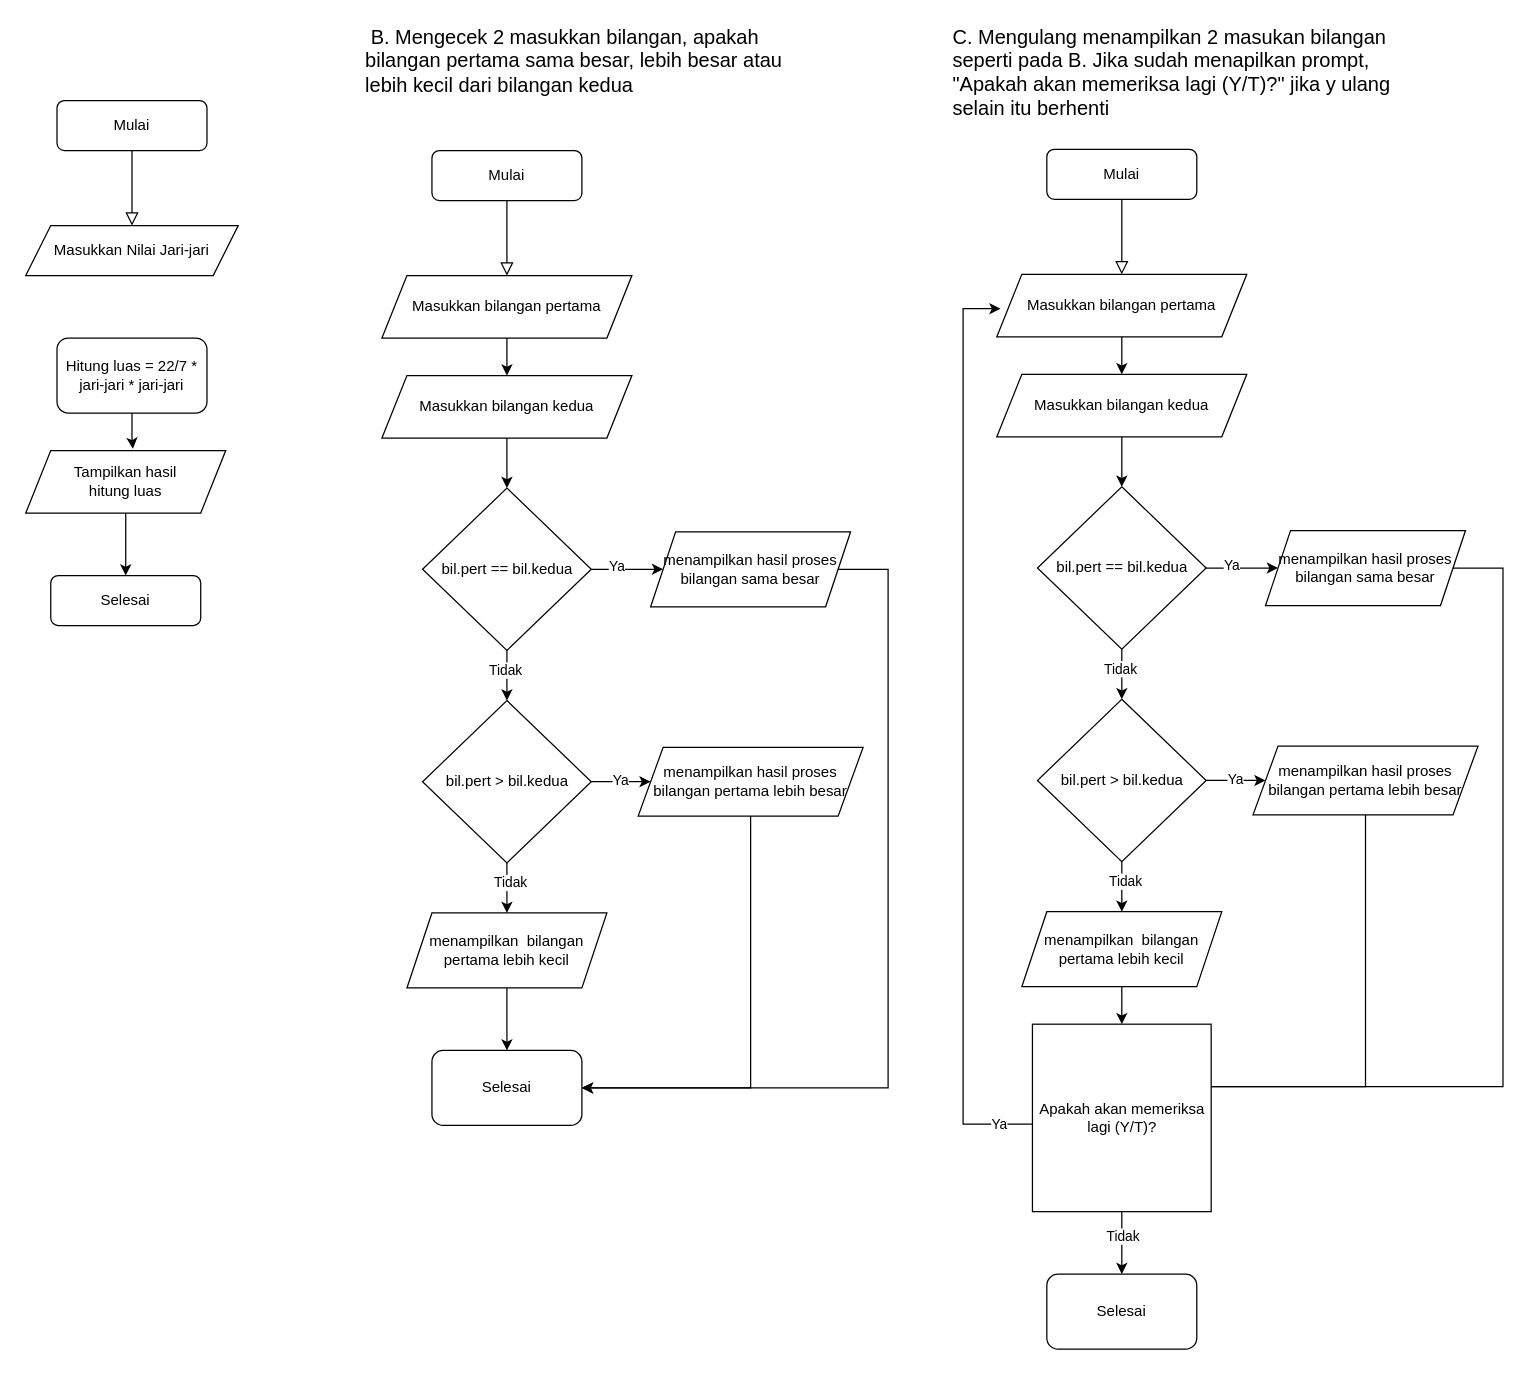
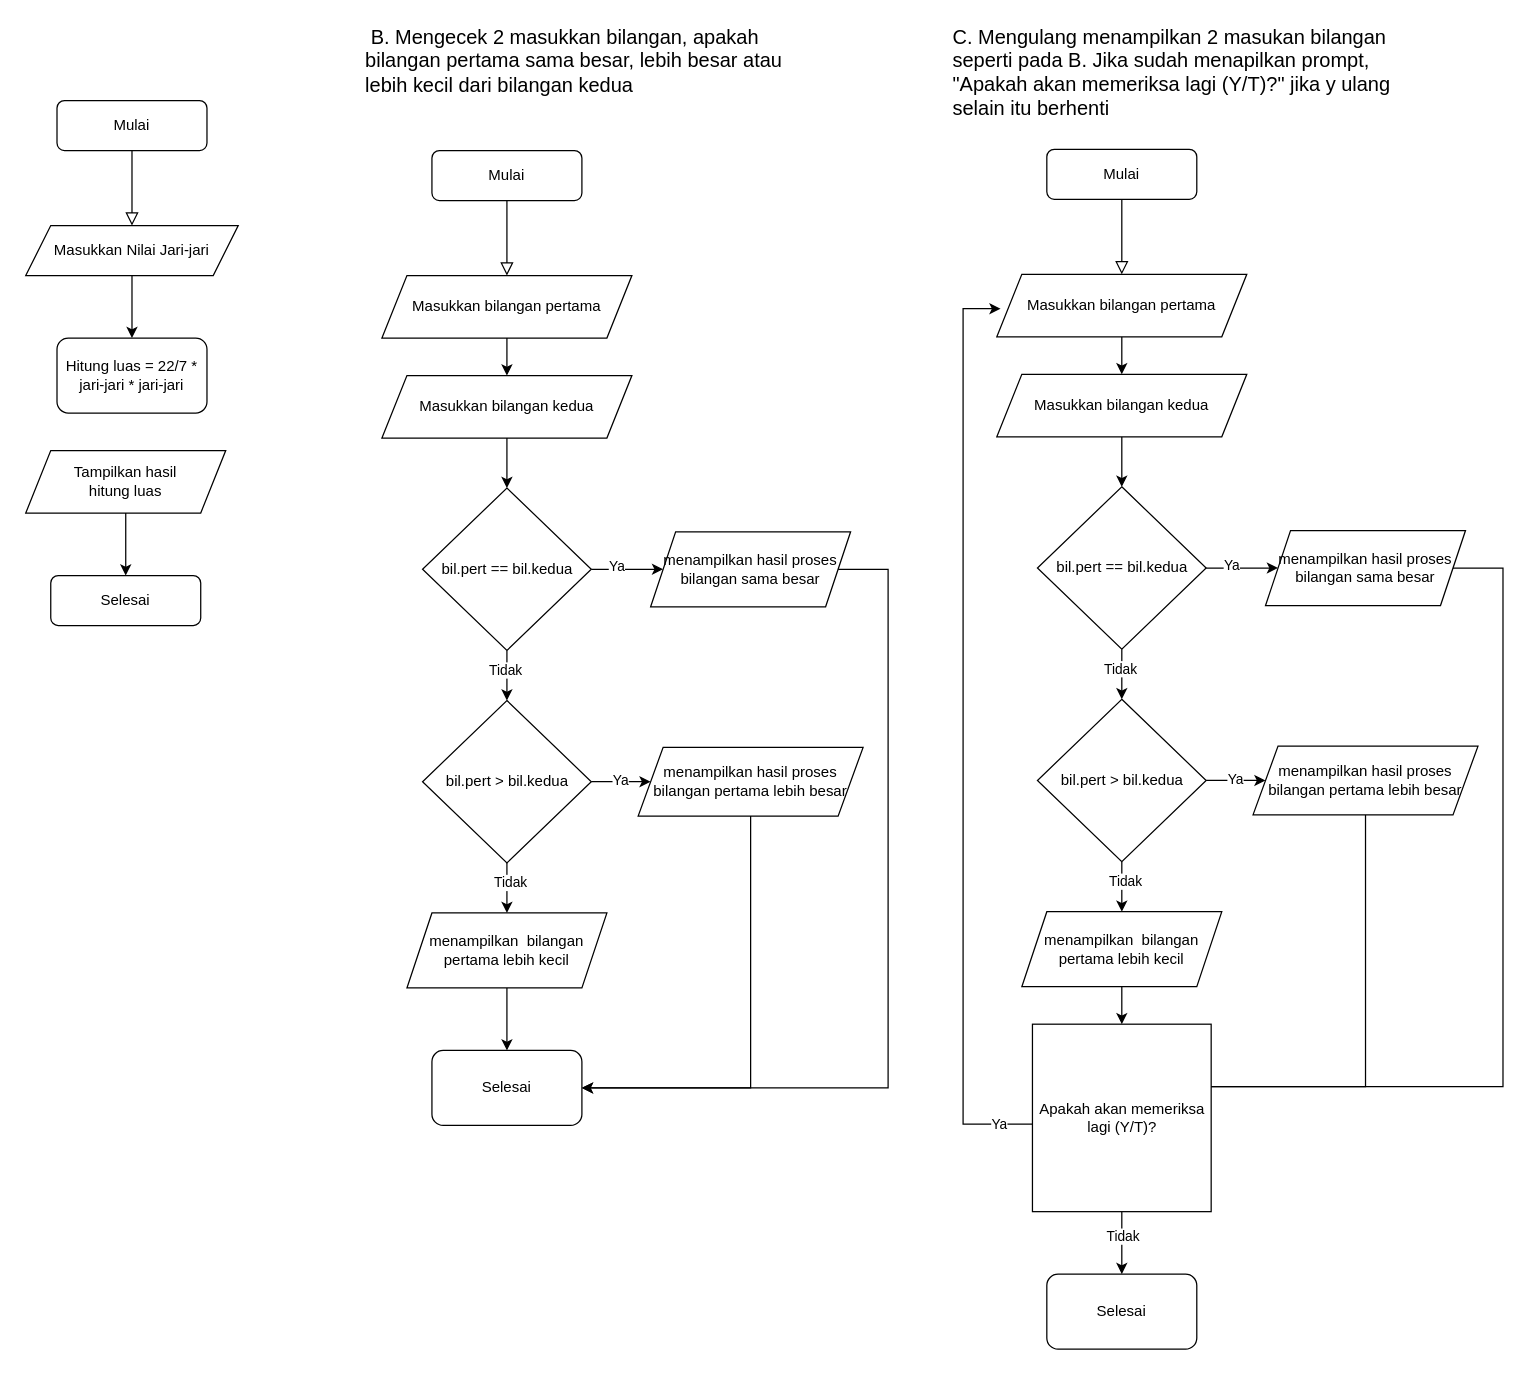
none -> (132, 303)
(132, 426) -> none
